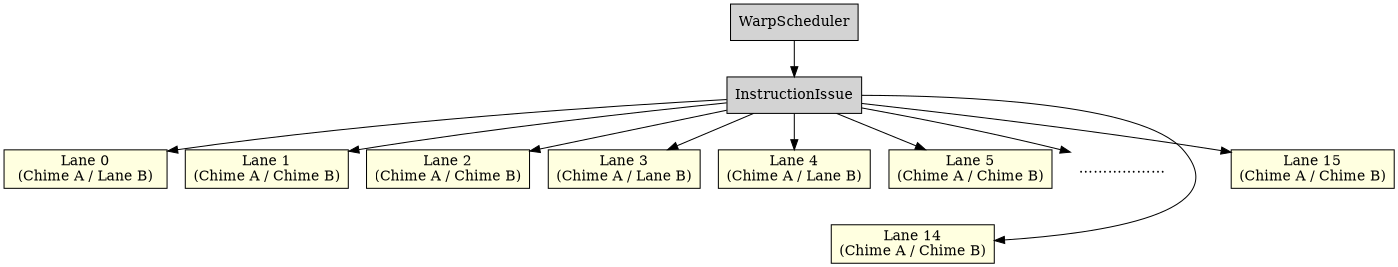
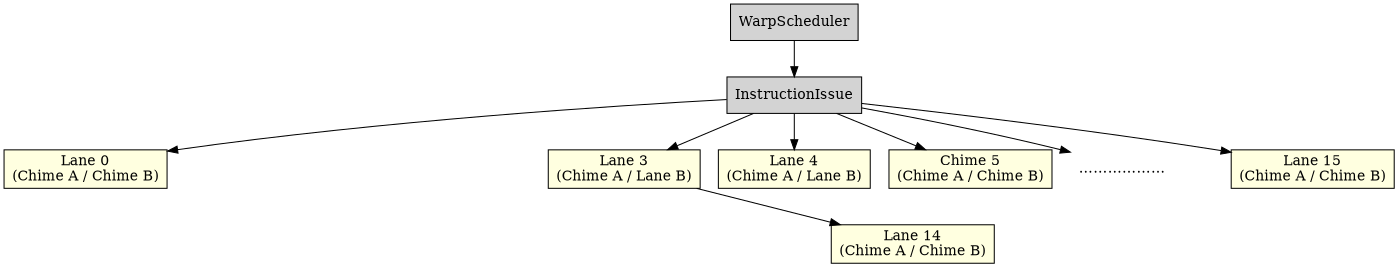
(1145, 128) -> (763, 205)
(86, 169) -> (86, 169)
(267, 169) -> none
(448, 169) -> none
(970, 169) -> (970, 169)
